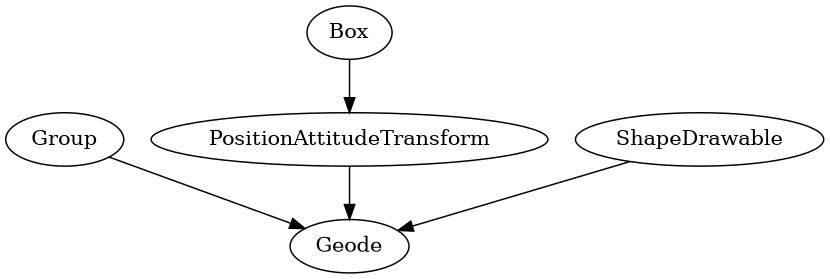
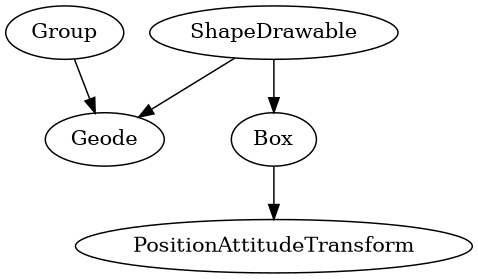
none -> (274, 79)
(350, 186) -> none
